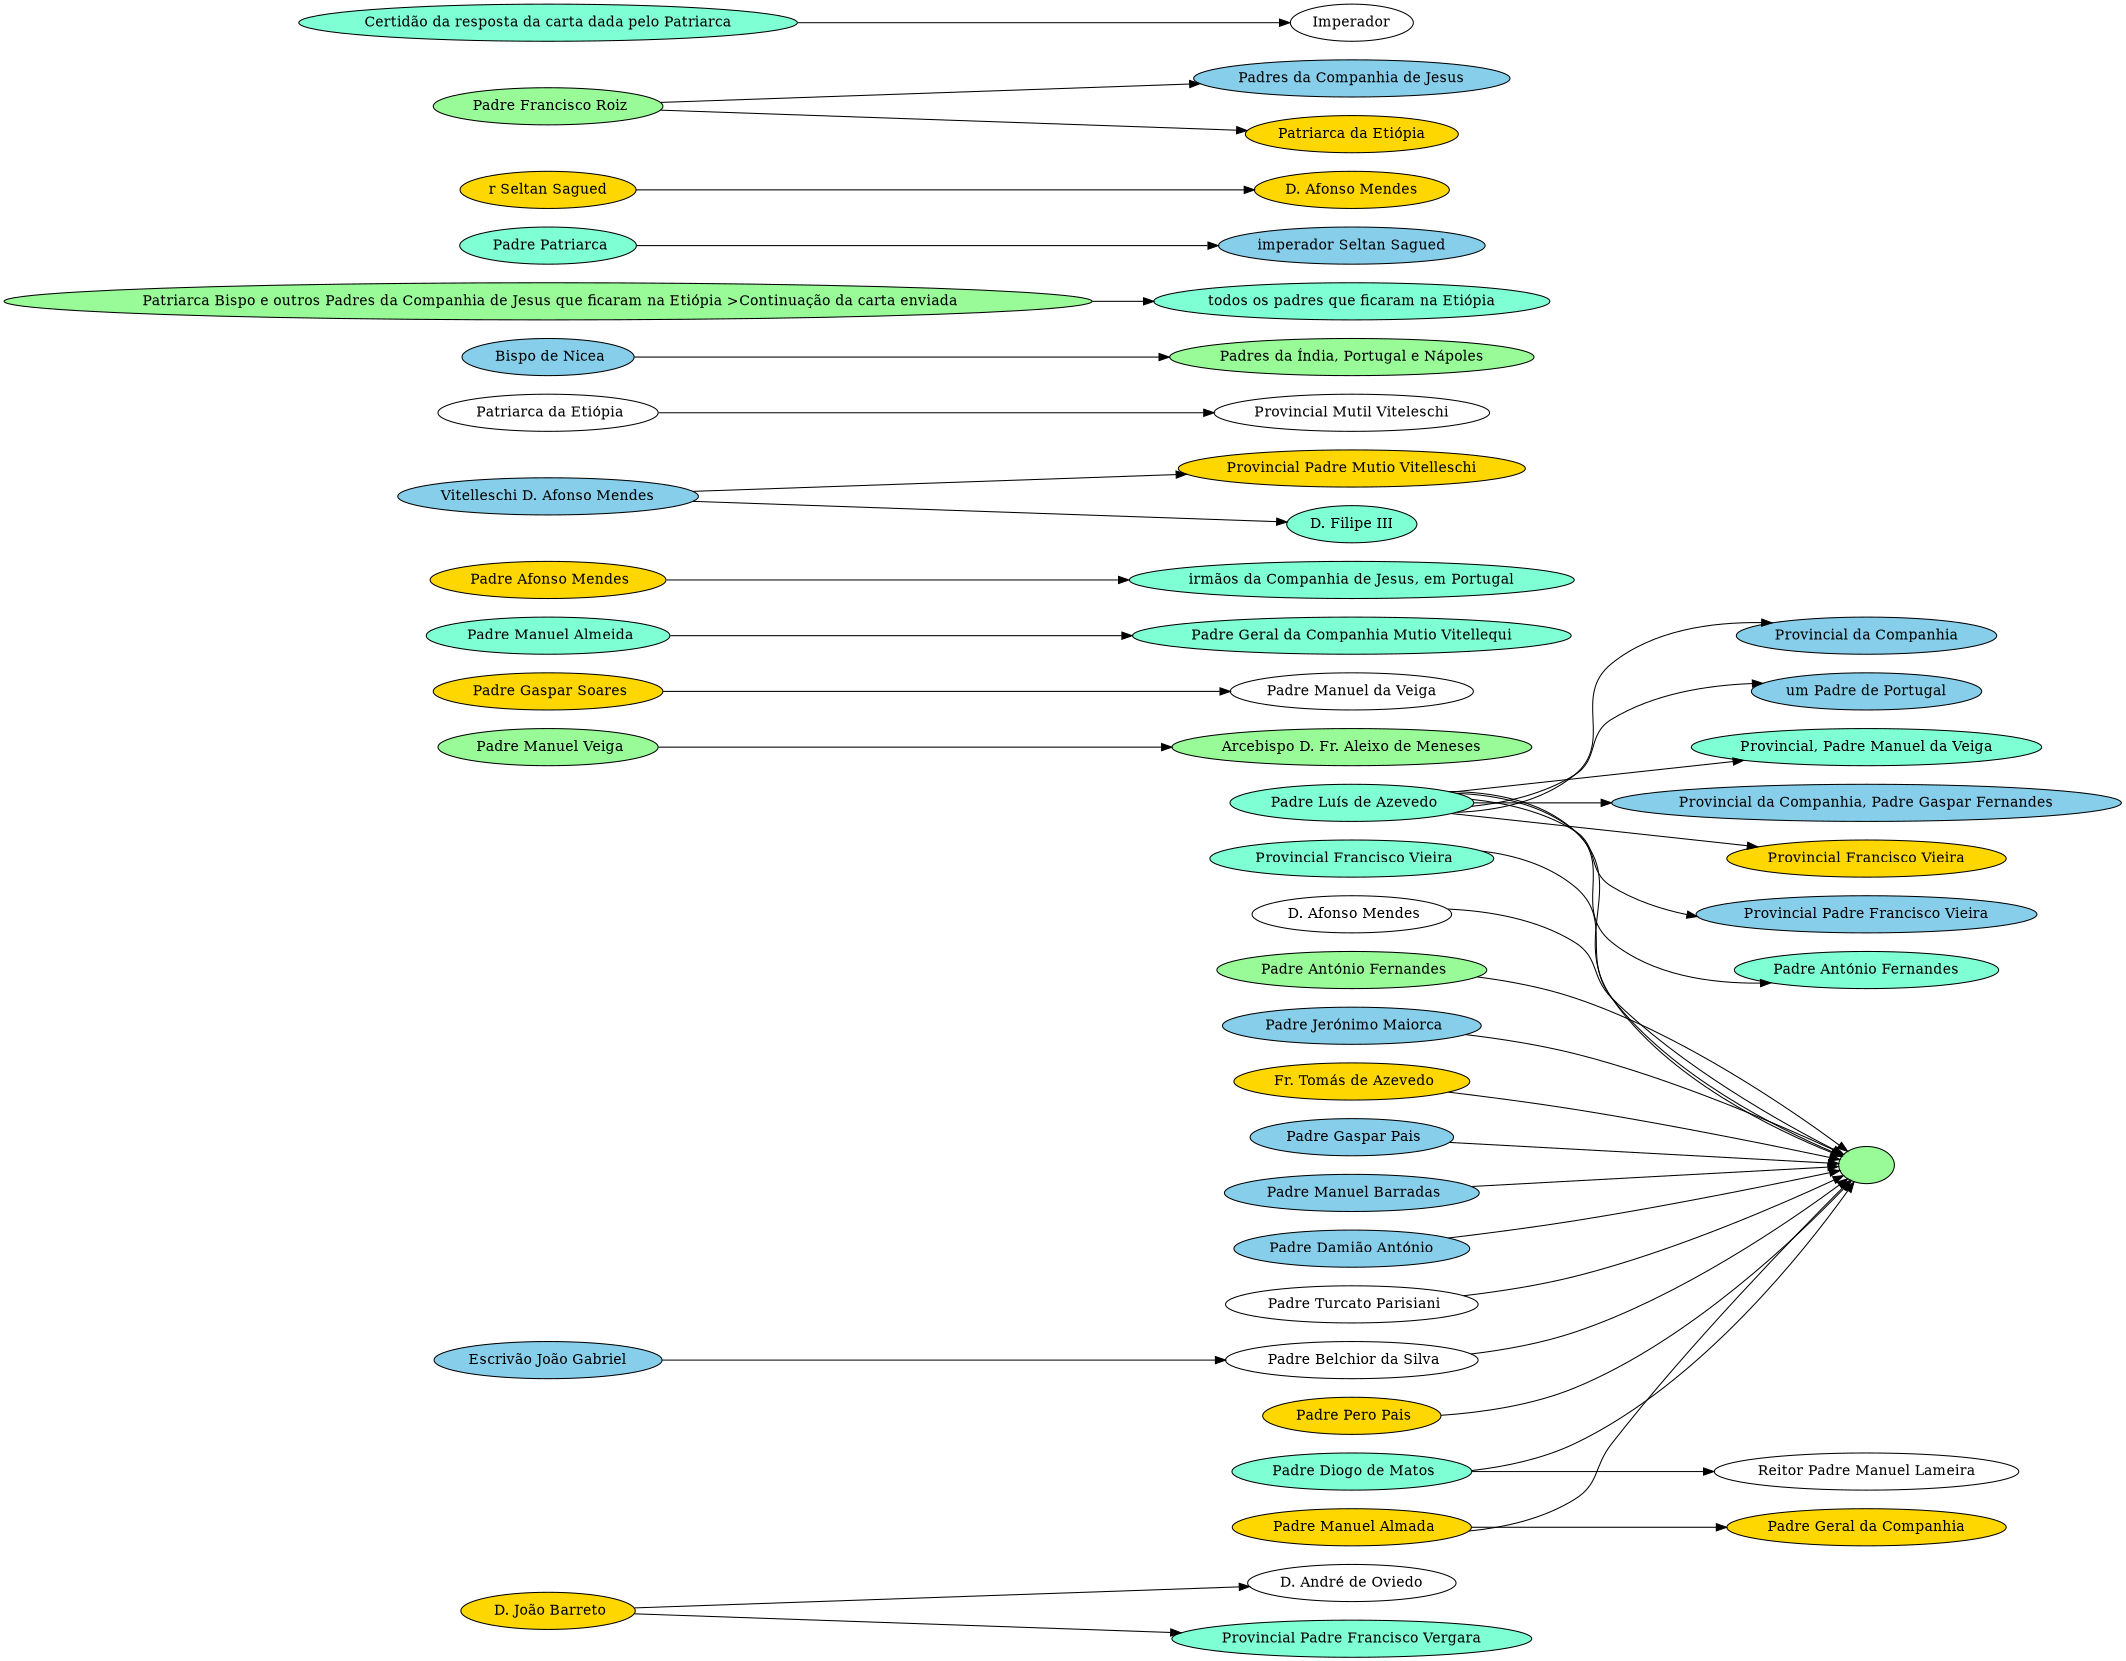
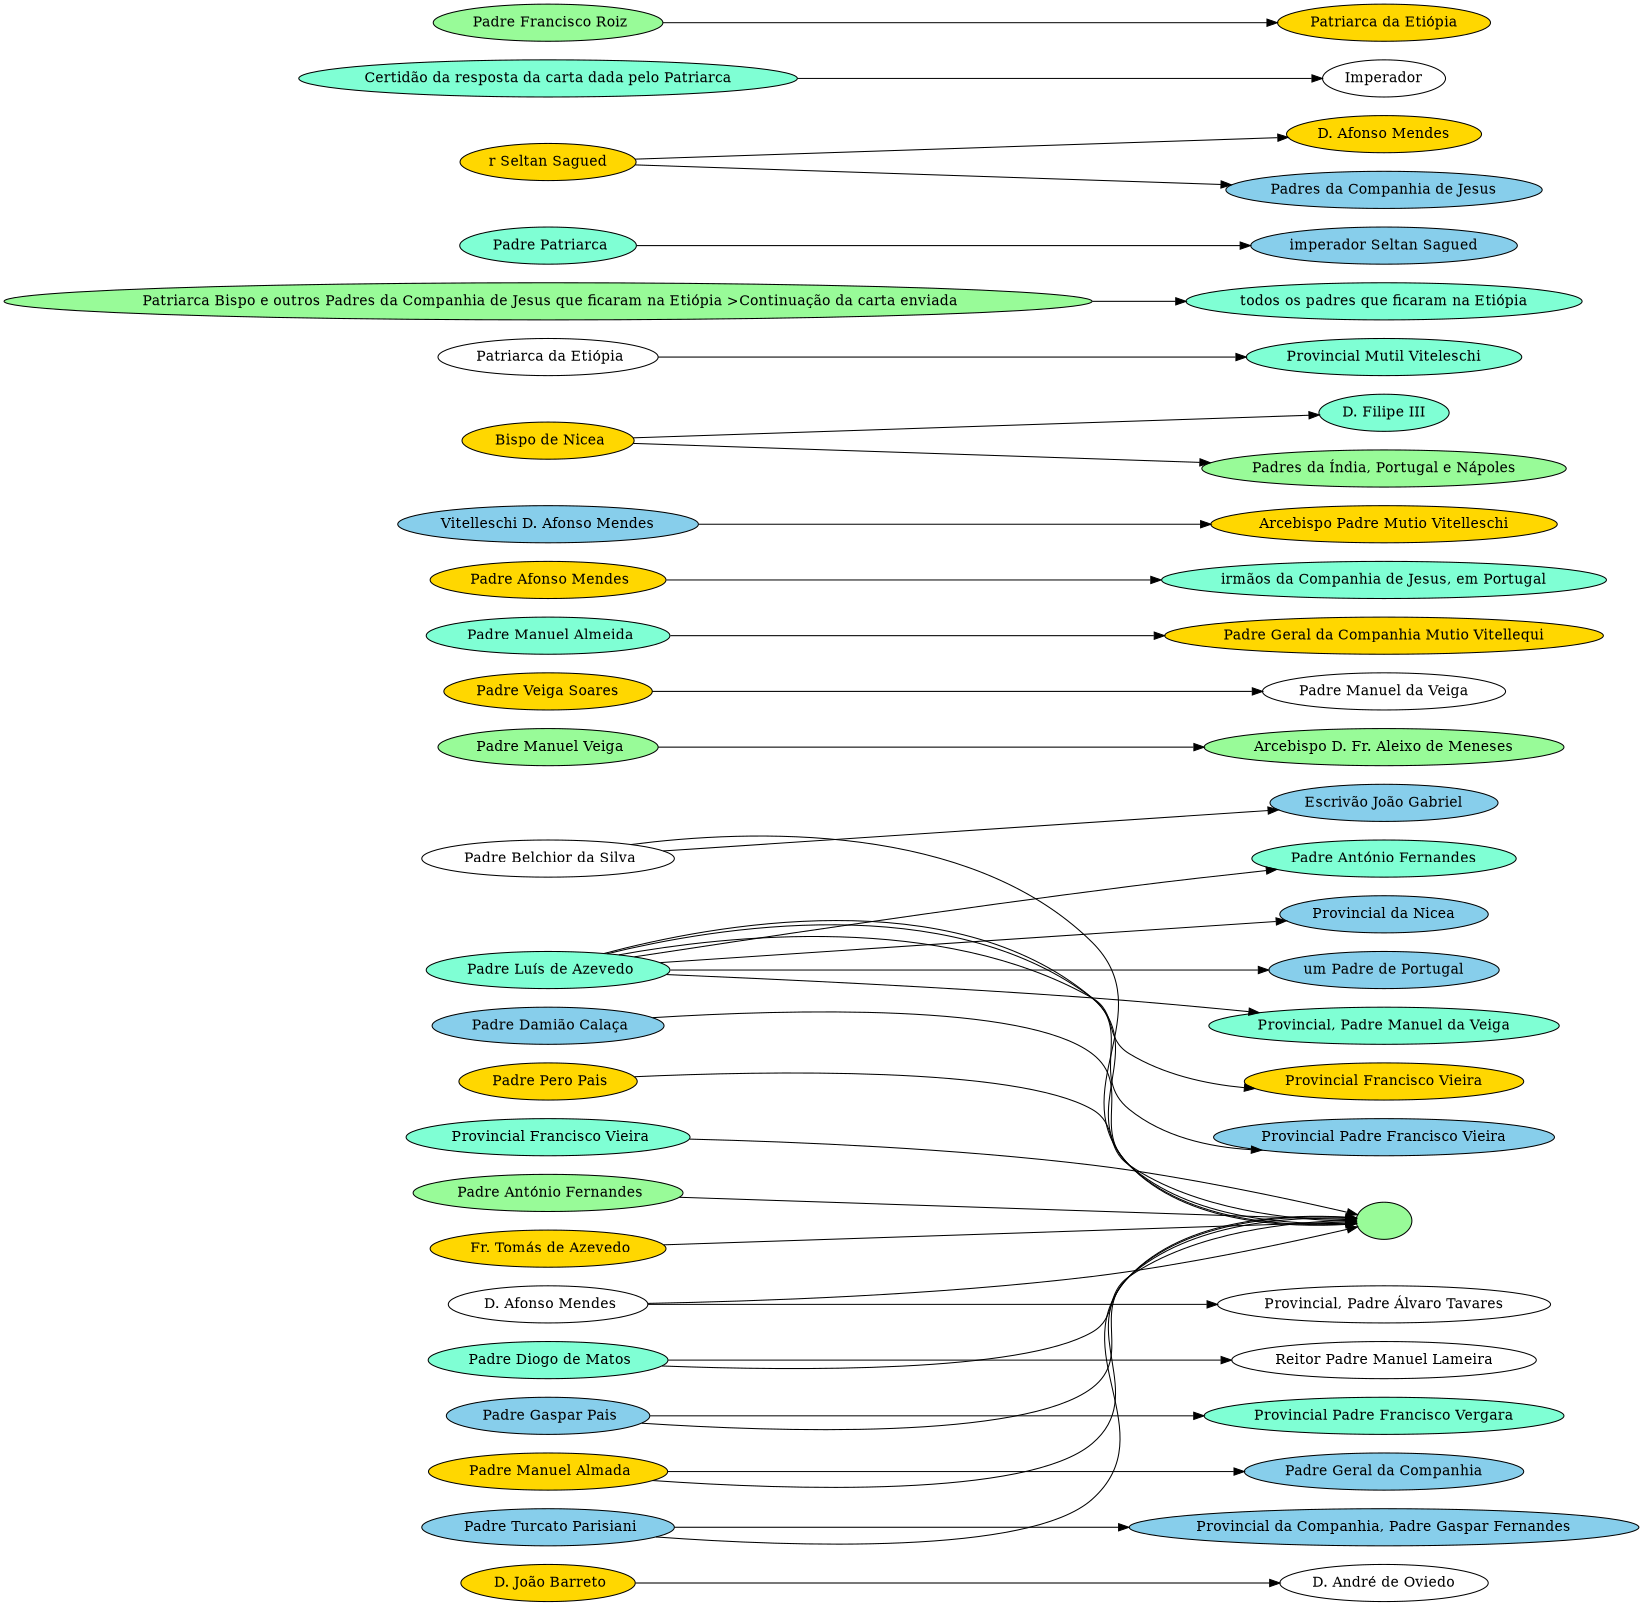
(925, 93) -> (928, 175)
(548, 357) -> (548, 441)
(1352, 413) -> (1384, 357)
(1352, 469) -> (1384, 524)
(985, 511) -> (971, 427)
(1352, 636) -> (1384, 636)
(1866, 636) -> (1384, 914)
(548, 691) -> (548, 691)
(1544, 803) -> (896, 1527)
(1352, 1026) -> none
(1352, 1193) -> none
(1352, 1249) -> (548, 1026)
(1352, 1304) -> (548, 1527)
none -> (1384, 1304)
(939, 1360) -> (966, 831)
(1866, 1527) -> (1384, 1472)
(903, 1623) -> (922, 1416)
